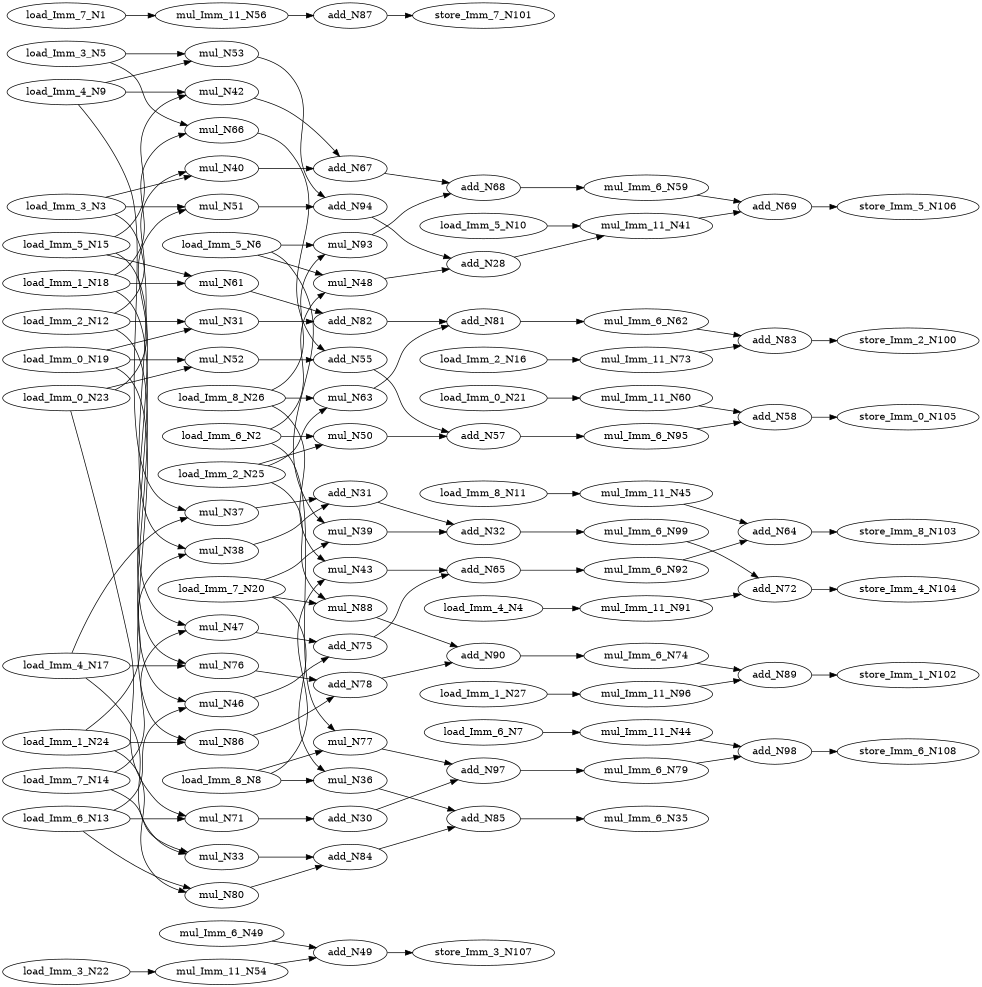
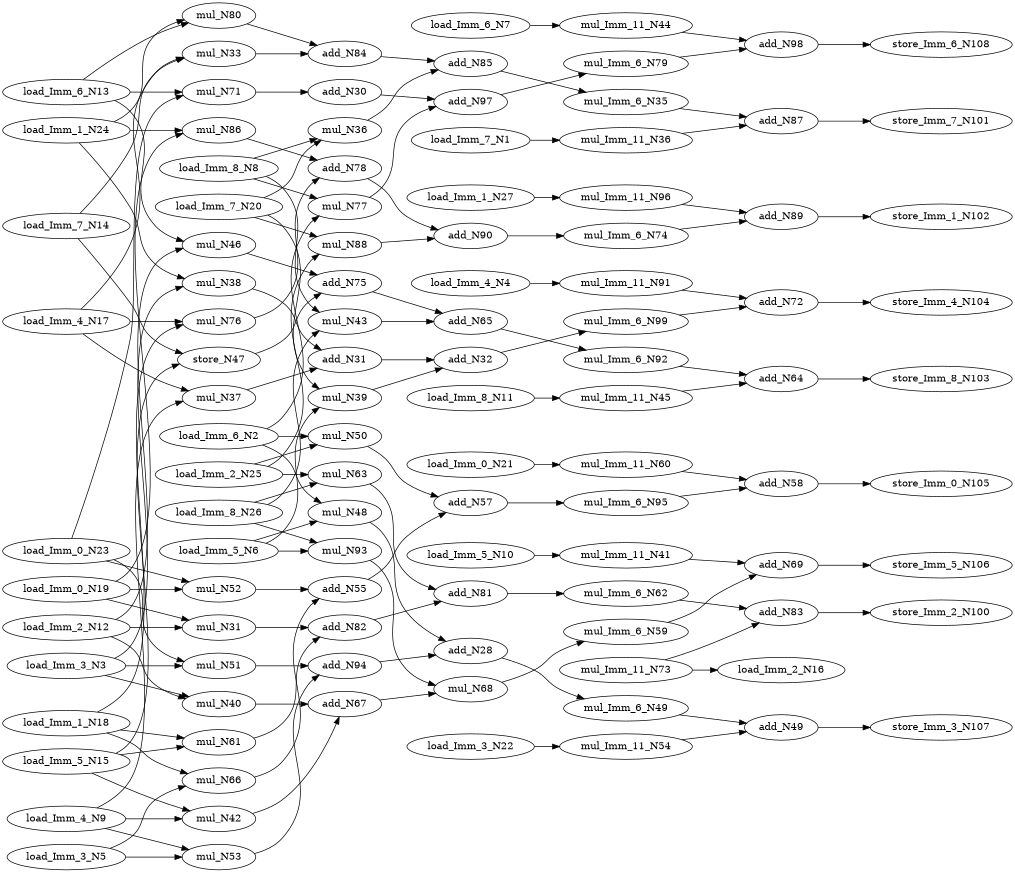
(222, 16) -> (626, 140)
none -> (709, 112)
(484, 188) -> (471, 689)
(556, 247) -> (541, 675)
(560, 360) -> (701, 670)
(222, 628) -> (219, 360)
